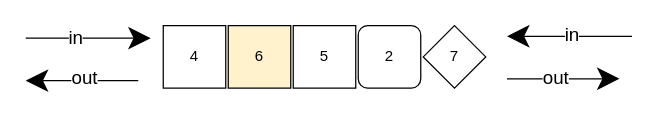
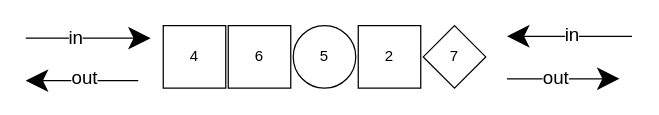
(259, 57) -> (259, 57)
(324, 57) -> (324, 57)
(389, 57) -> (389, 57)
